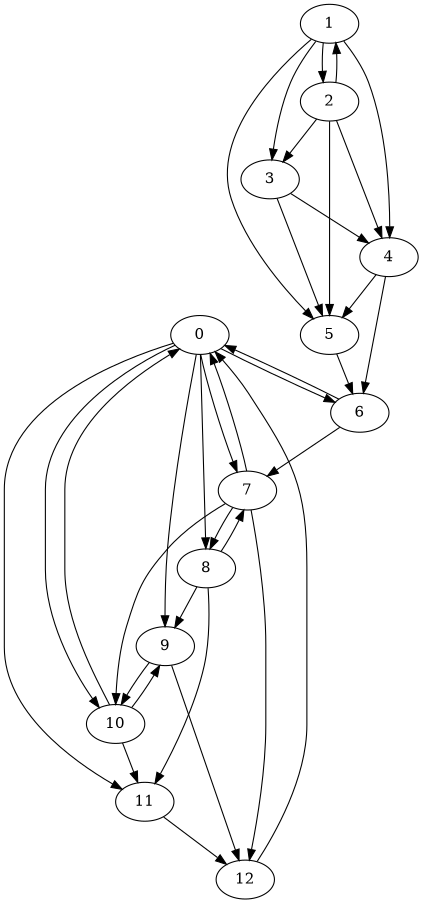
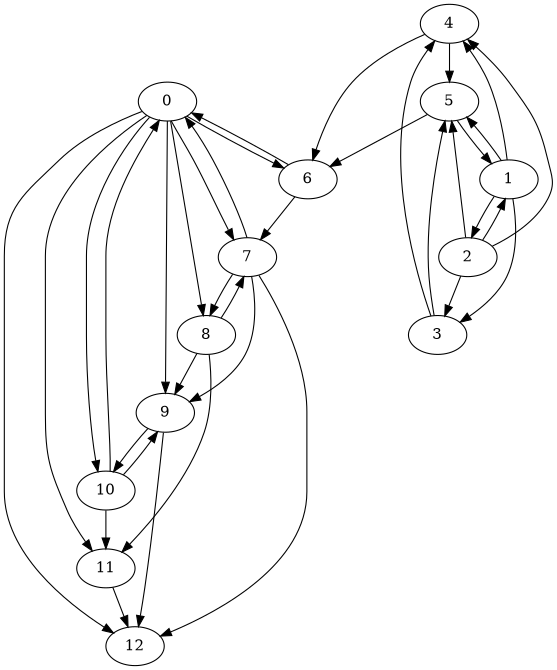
none -> (470, 138)
(143, 582) -> (249, 347)
(307, 605) -> (4, 356)
